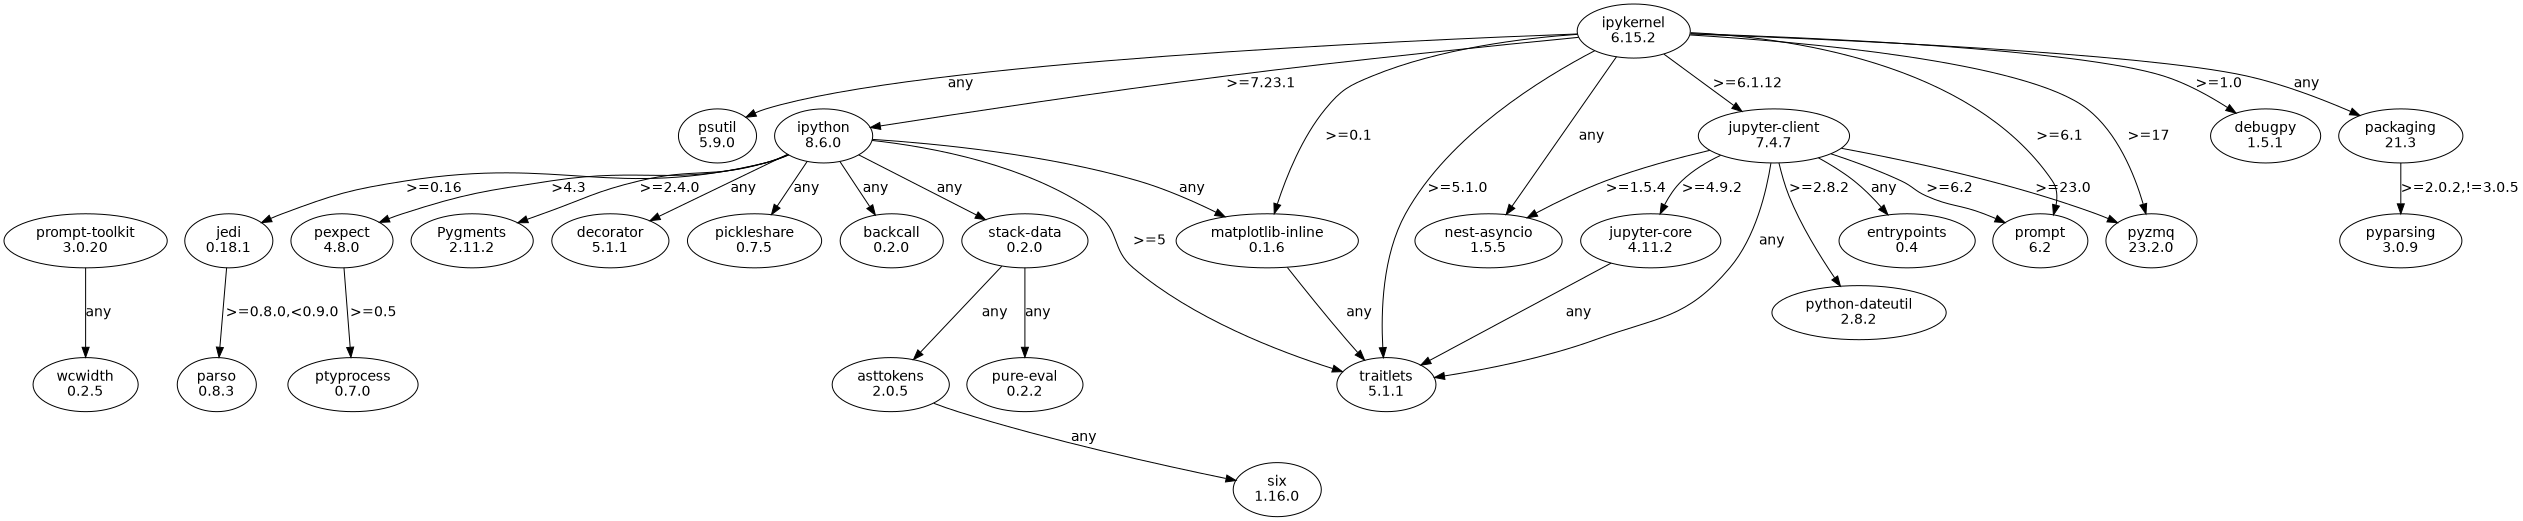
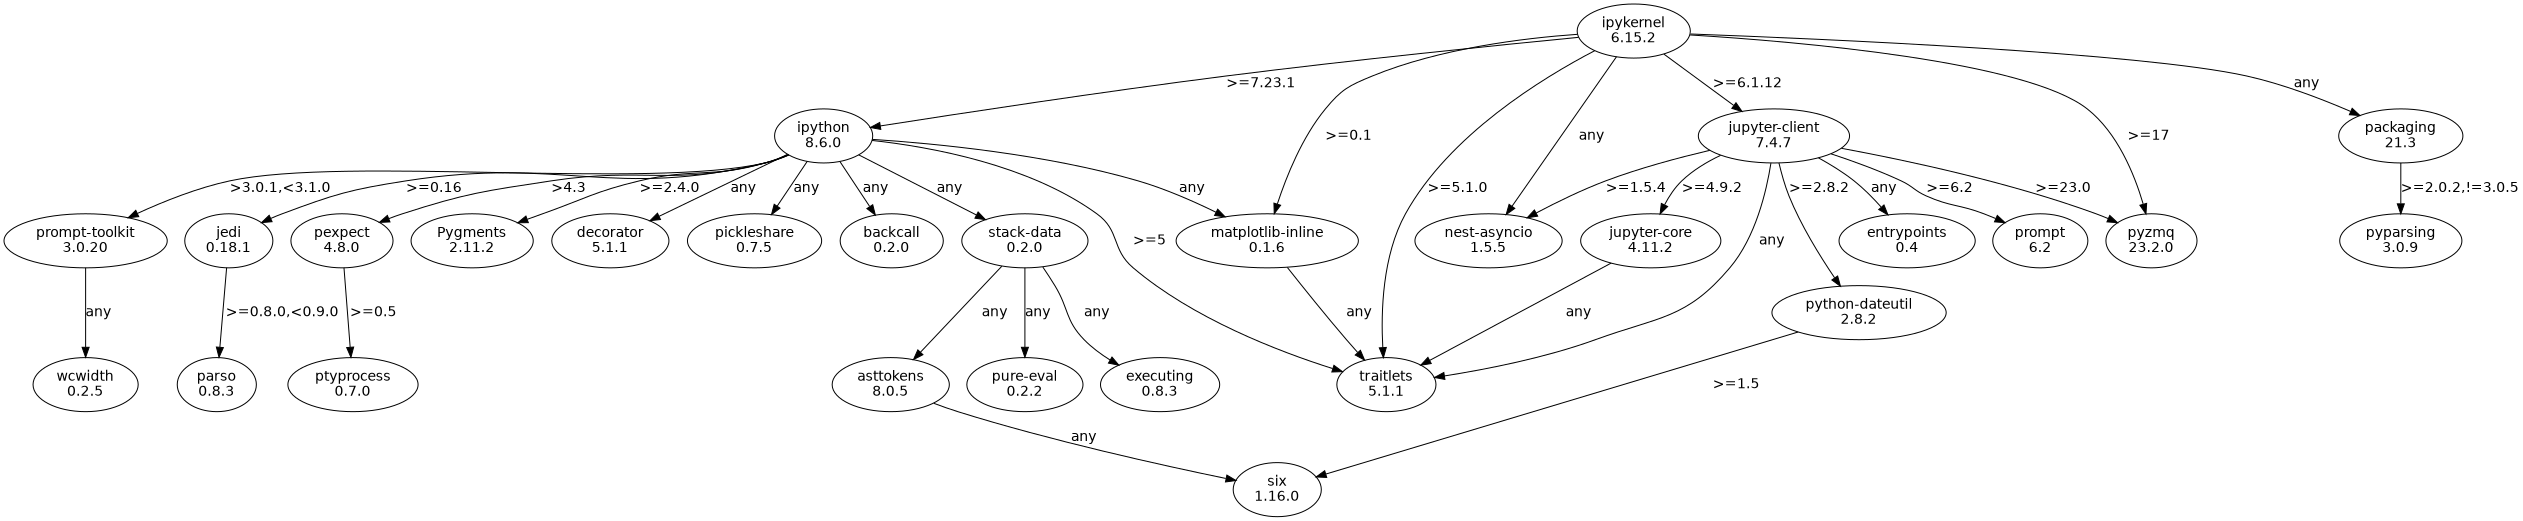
(1900, 73) -> none
(717, 136) -> none
(2266, 136) -> none
none -> (428, 171)
(891, 385) -> (891, 385)
none -> (1160, 385)
none -> (1562, 403)
